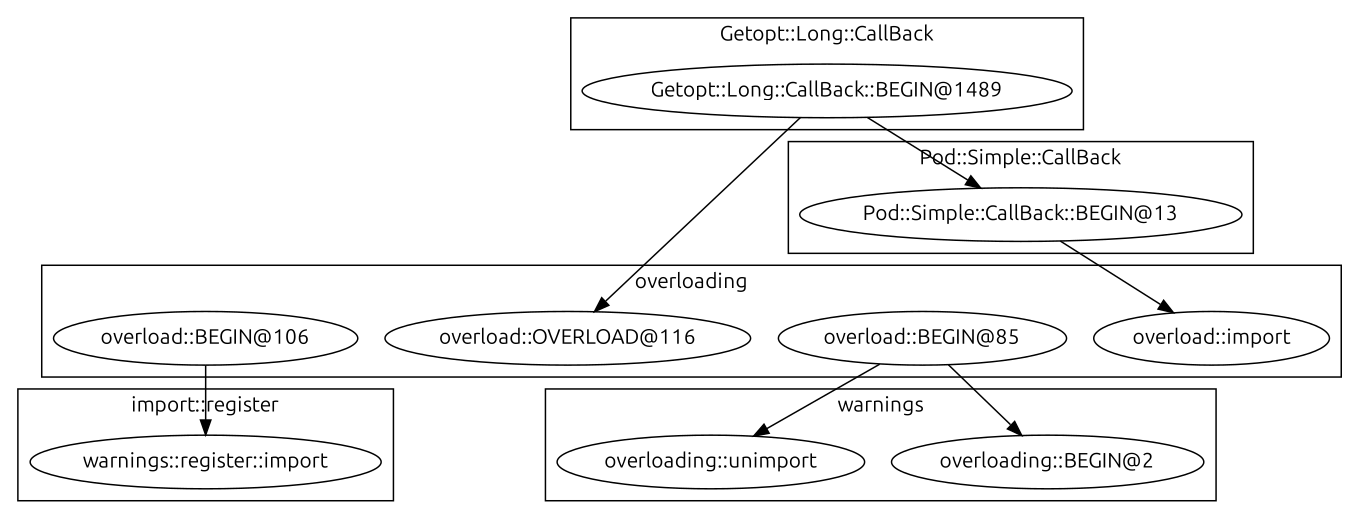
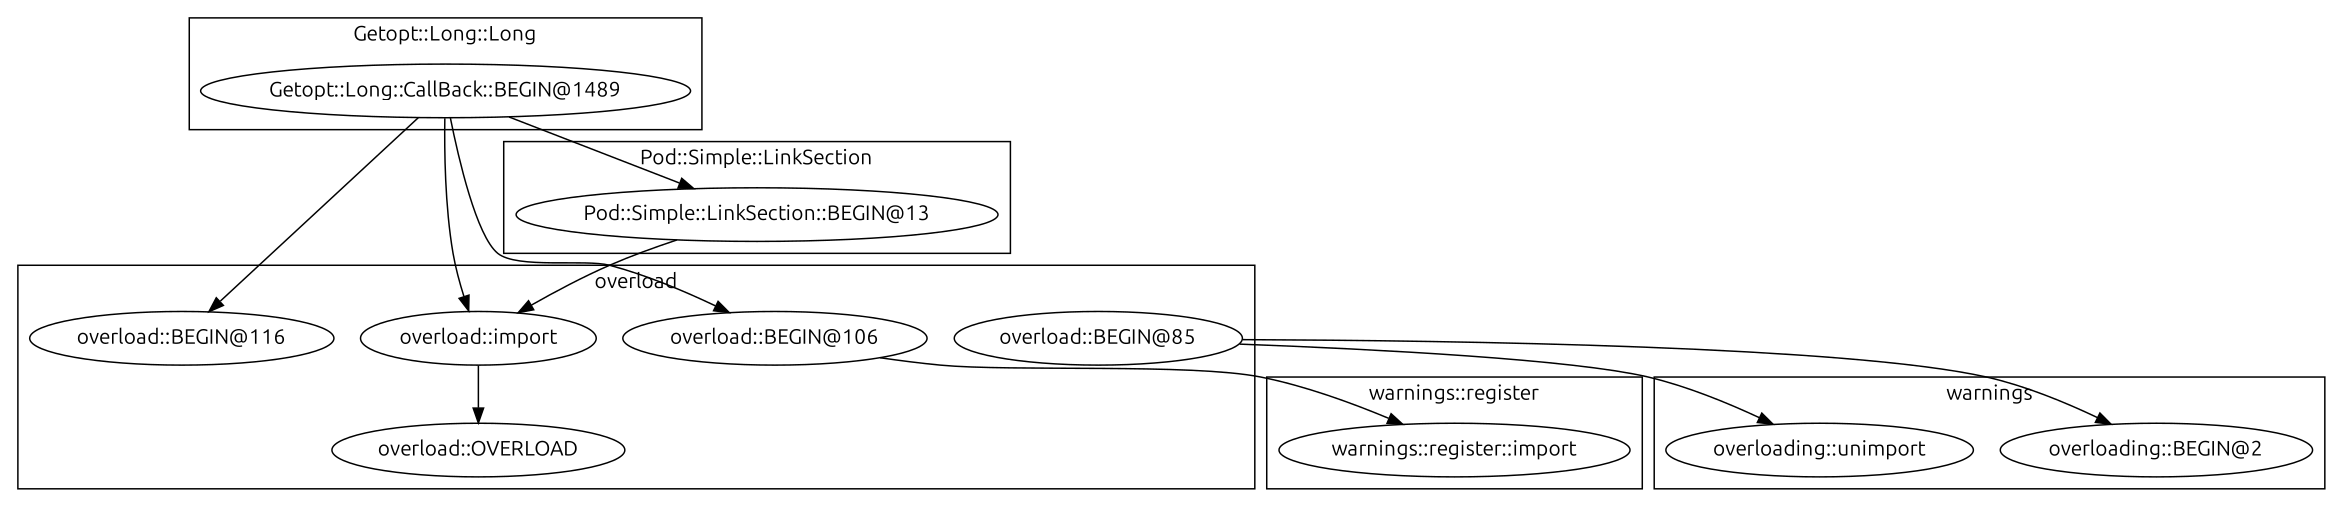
(827, 35) -> (446, 35)
(1021, 159) -> (757, 159)
none -> (448, 208)
(1021, 215) -> (757, 215)
none -> (494, 249)
(691, 282) -> (636, 282)
(568, 338) -> (182, 338)
(206, 406) -> (1455, 394)
none -> (478, 450)
